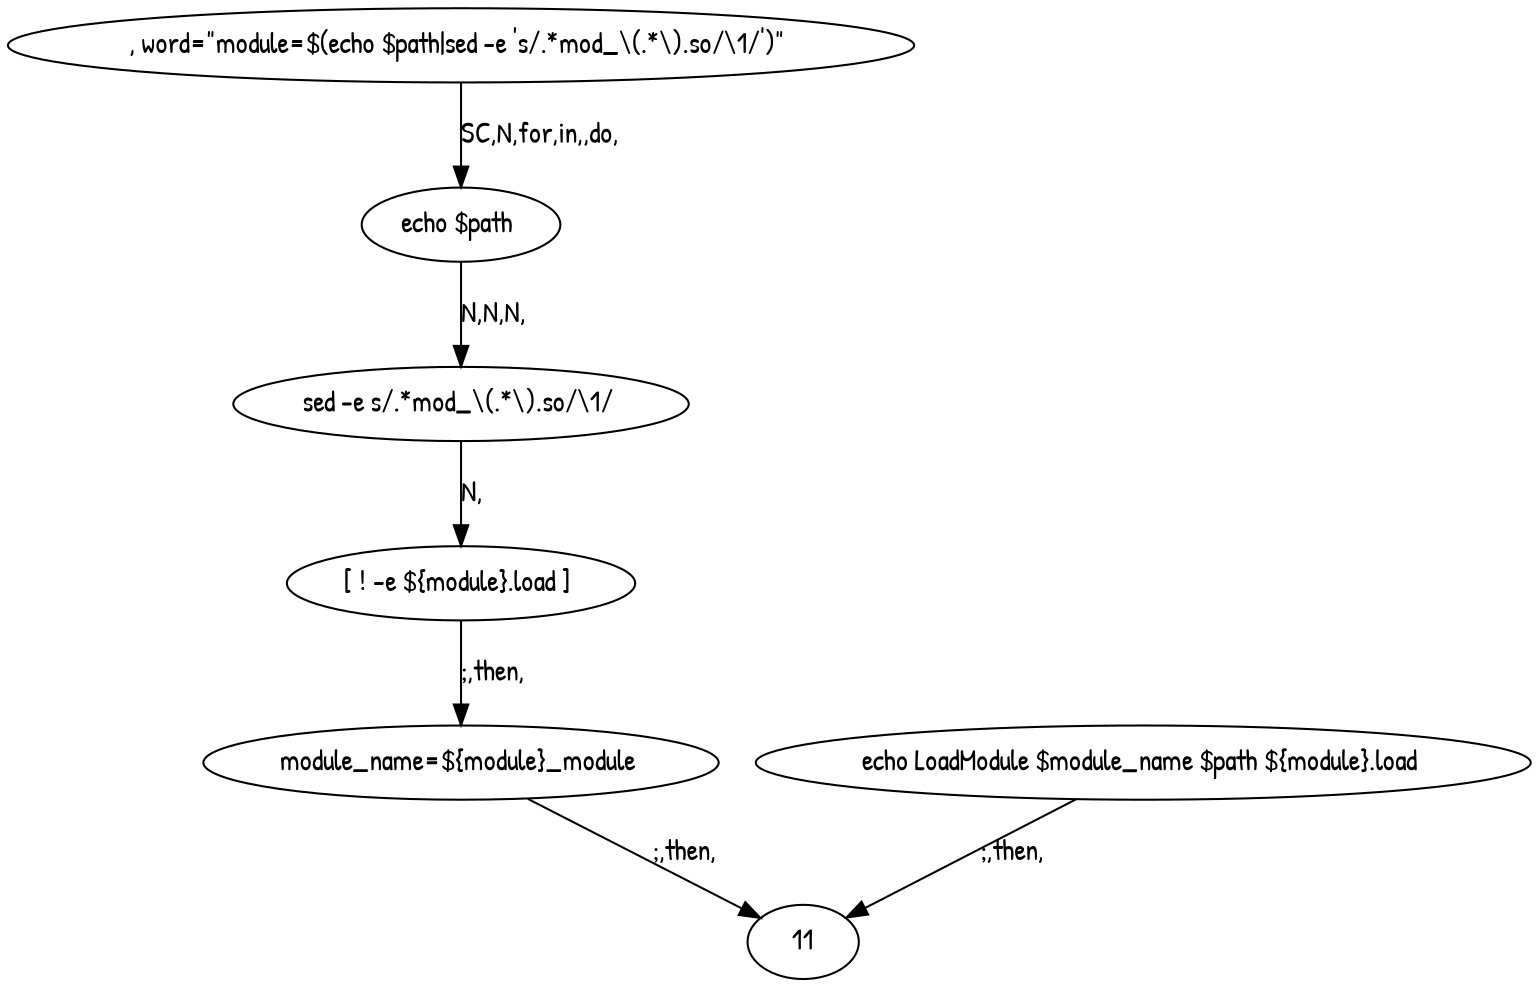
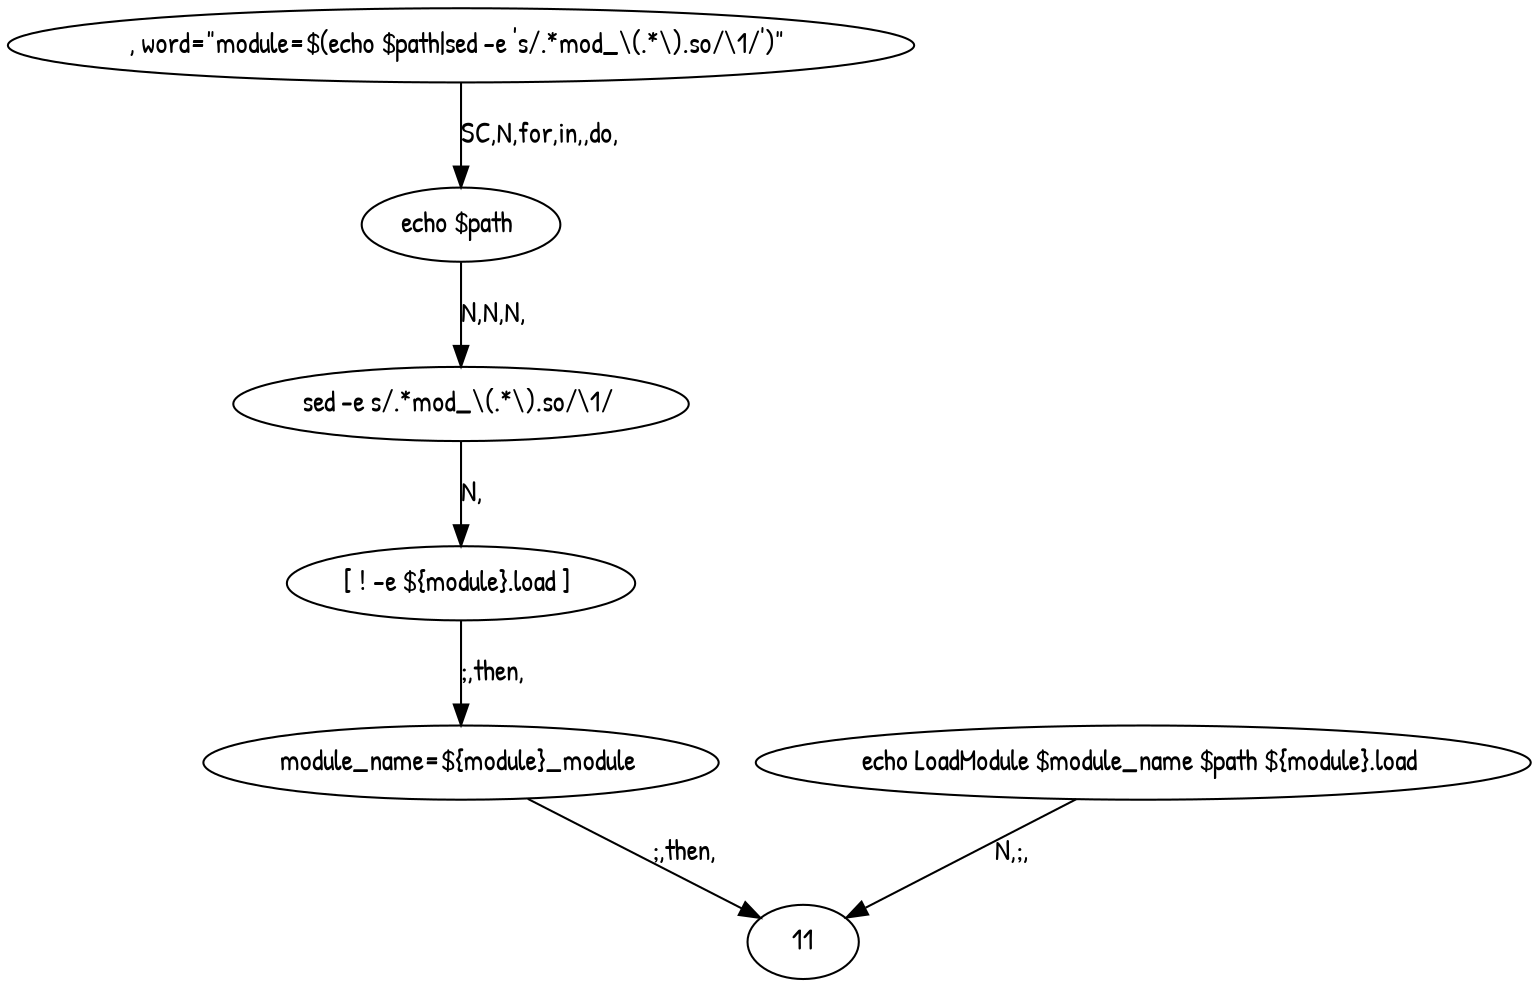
(1012, 852) -> (1012, 852)
